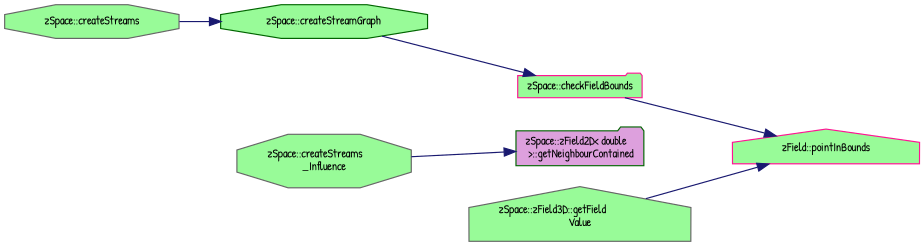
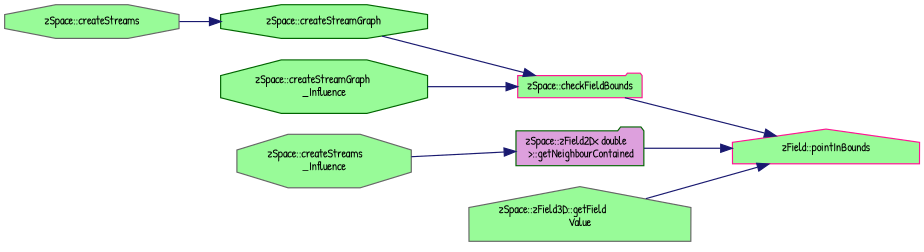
none -> (324, 87)
none -> (682, 148)
